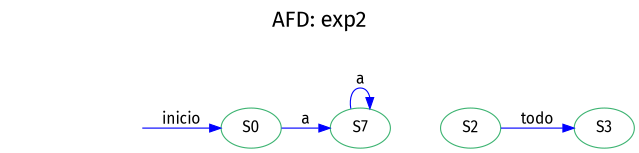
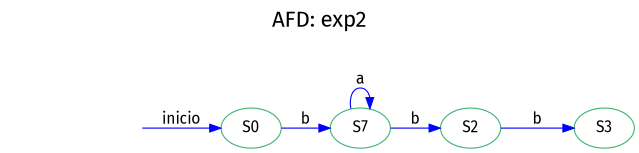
(306, 120) -> (306, 120)
(537, 120) -> (537, 120)
none -> (410, 128)
